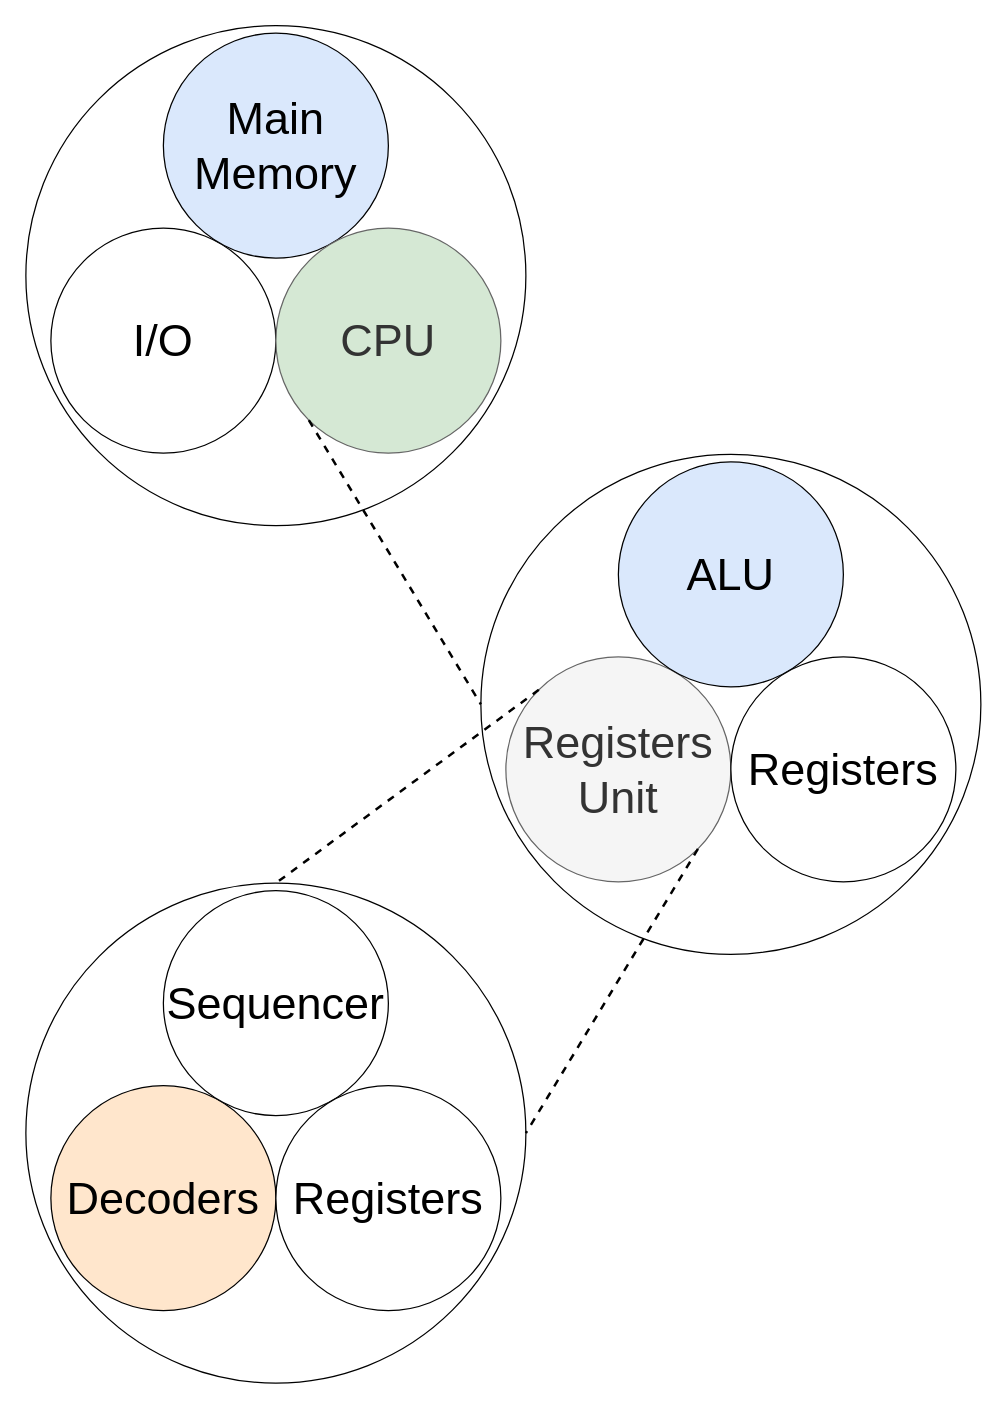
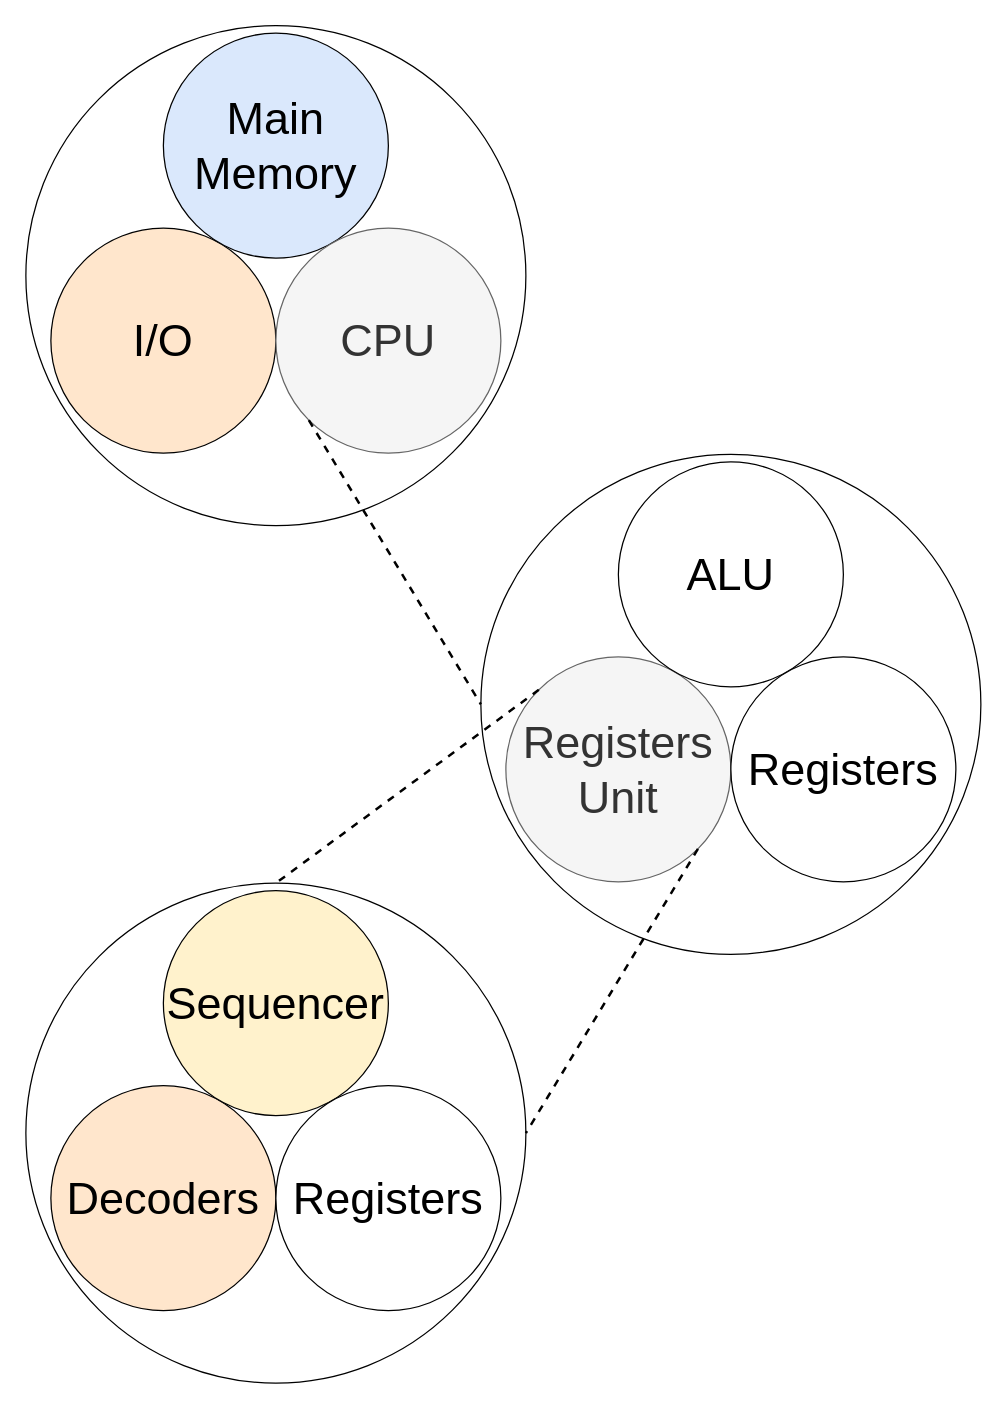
(163, 341) -> (163, 341)
(388, 341) -> (388, 341)
(731, 574) -> (731, 574)
(276, 1003) -> (276, 1003)
